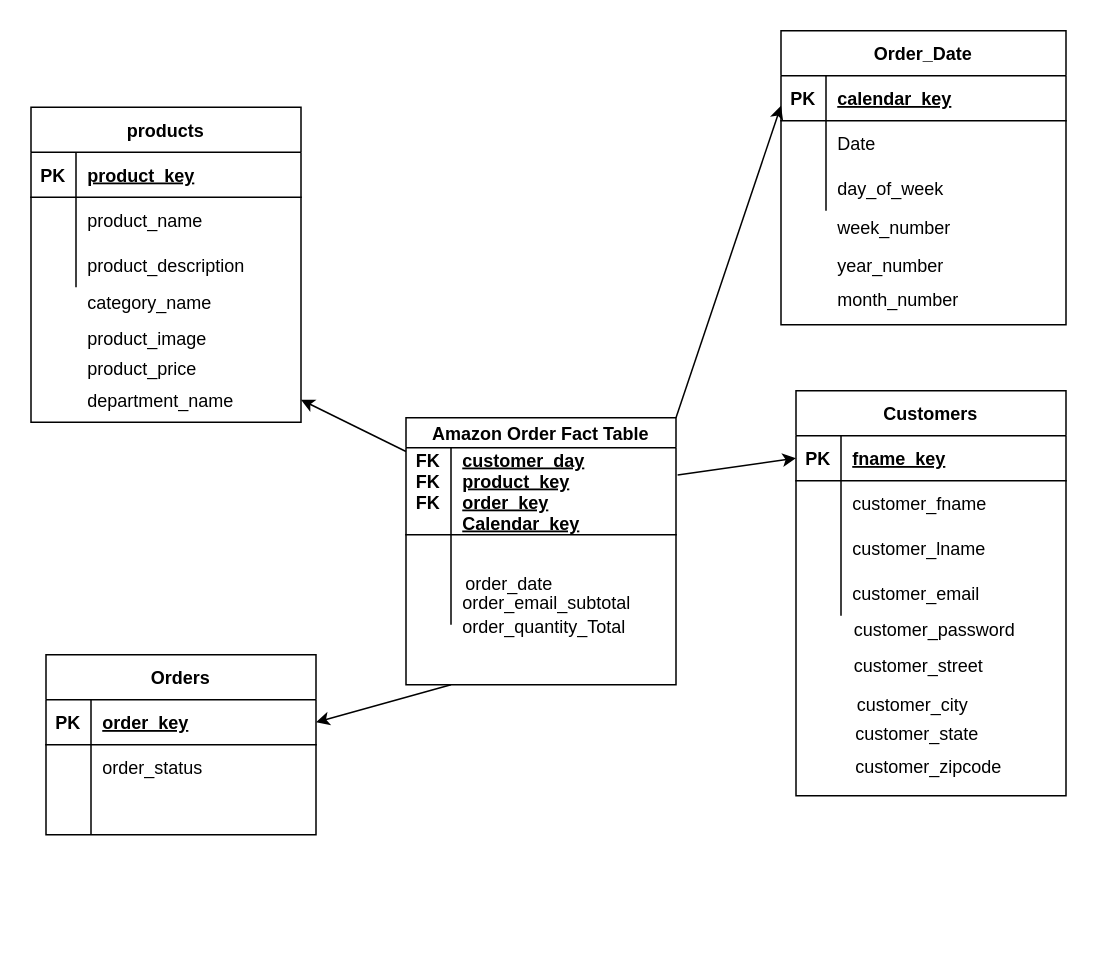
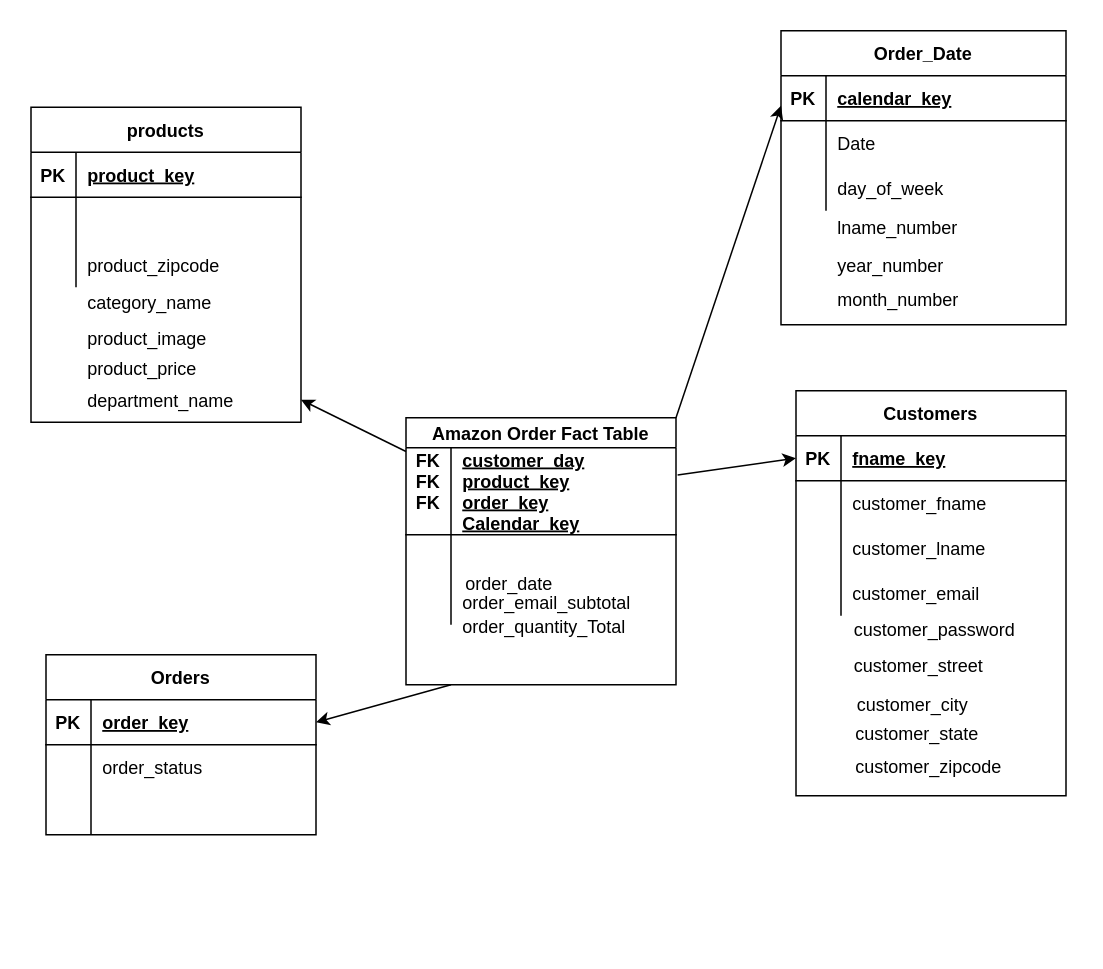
(188, 220) -> none
(892, 228) -> (895, 228)
(178, 266) -> (160, 266)
